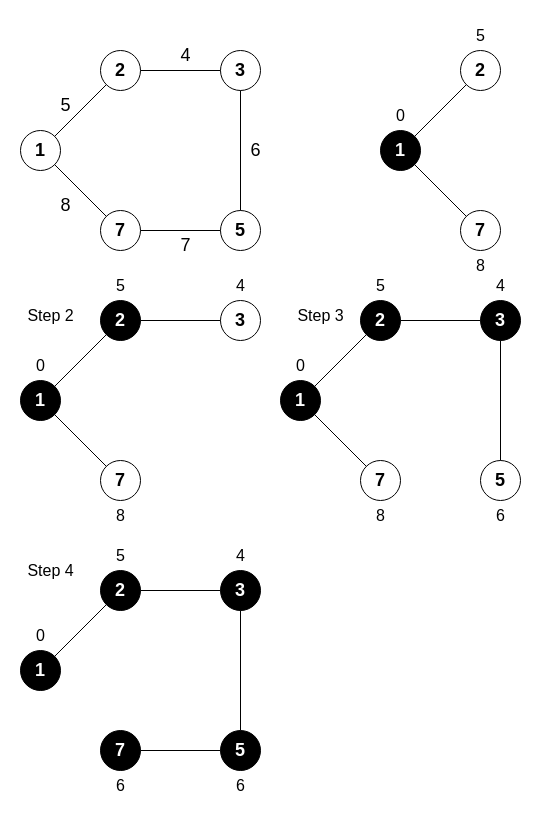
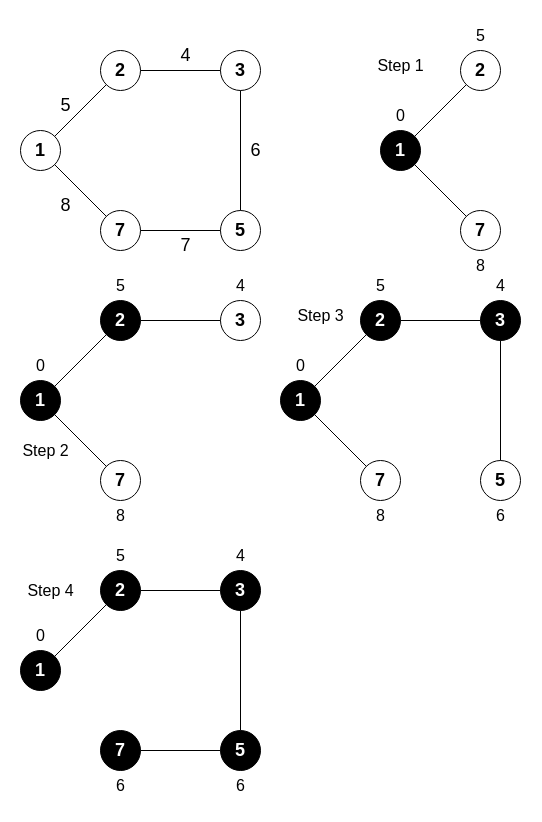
none -> (401, 66)
(51, 316) -> (46, 451)
(51, 571) -> (51, 591)
